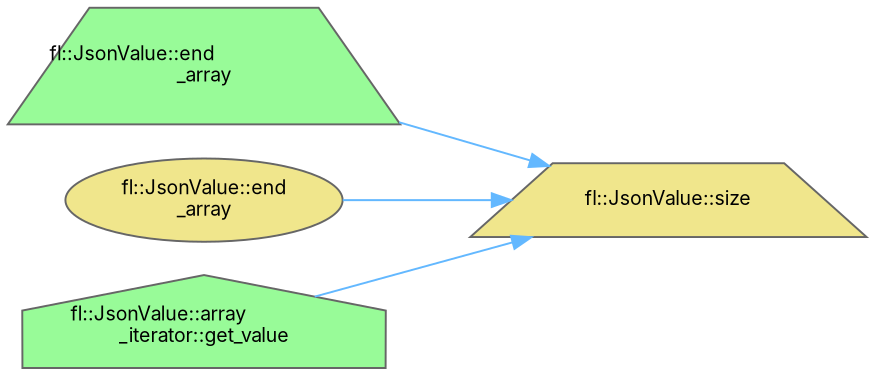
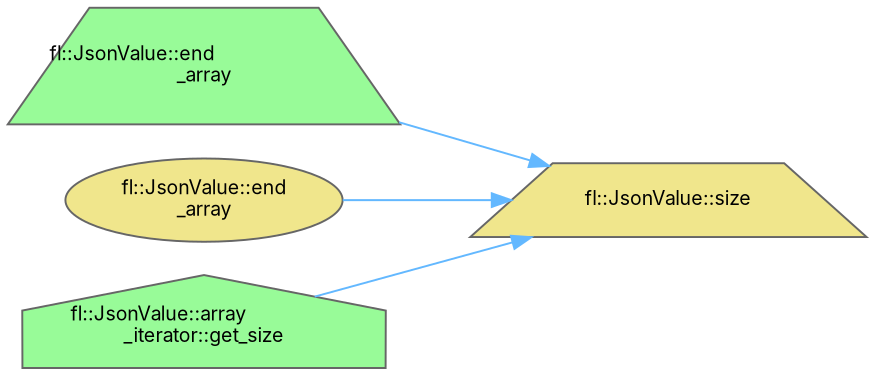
(204, 326) -> (204, 326)
